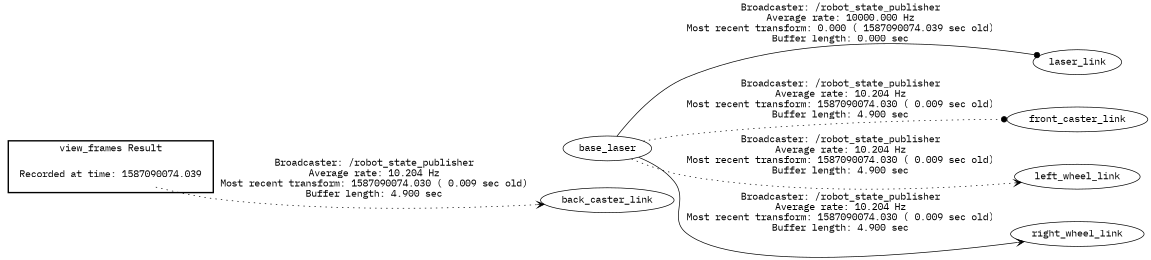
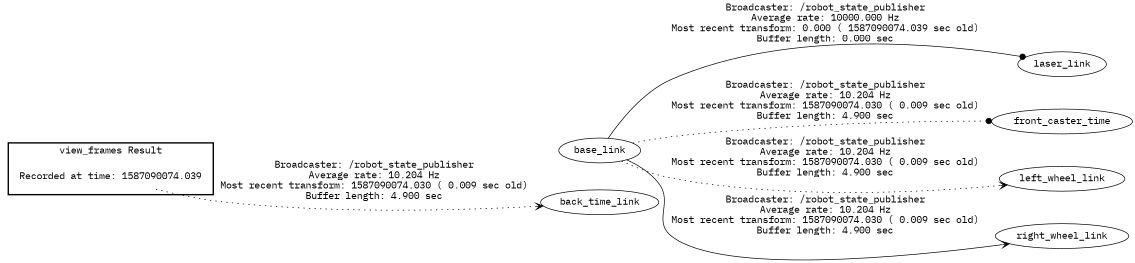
(1077, 119) -> (1062, 121)
(607, 148) -> (600, 150)
(607, 200) -> (600, 202)
